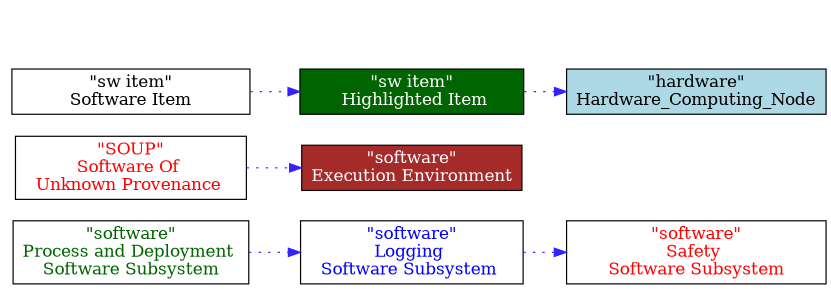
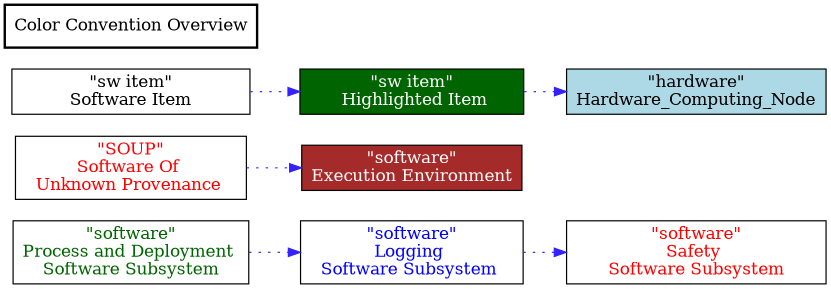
none -> (131, 26)
